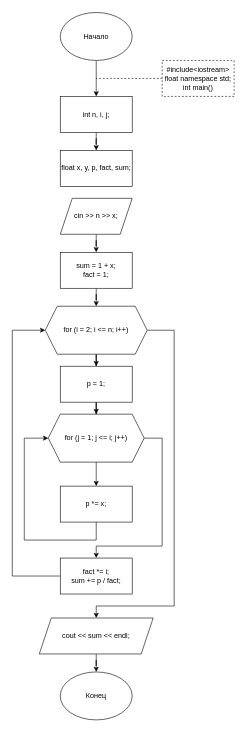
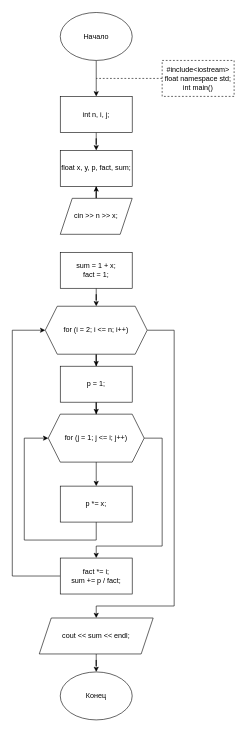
(96, 243) -> (96, 190)
